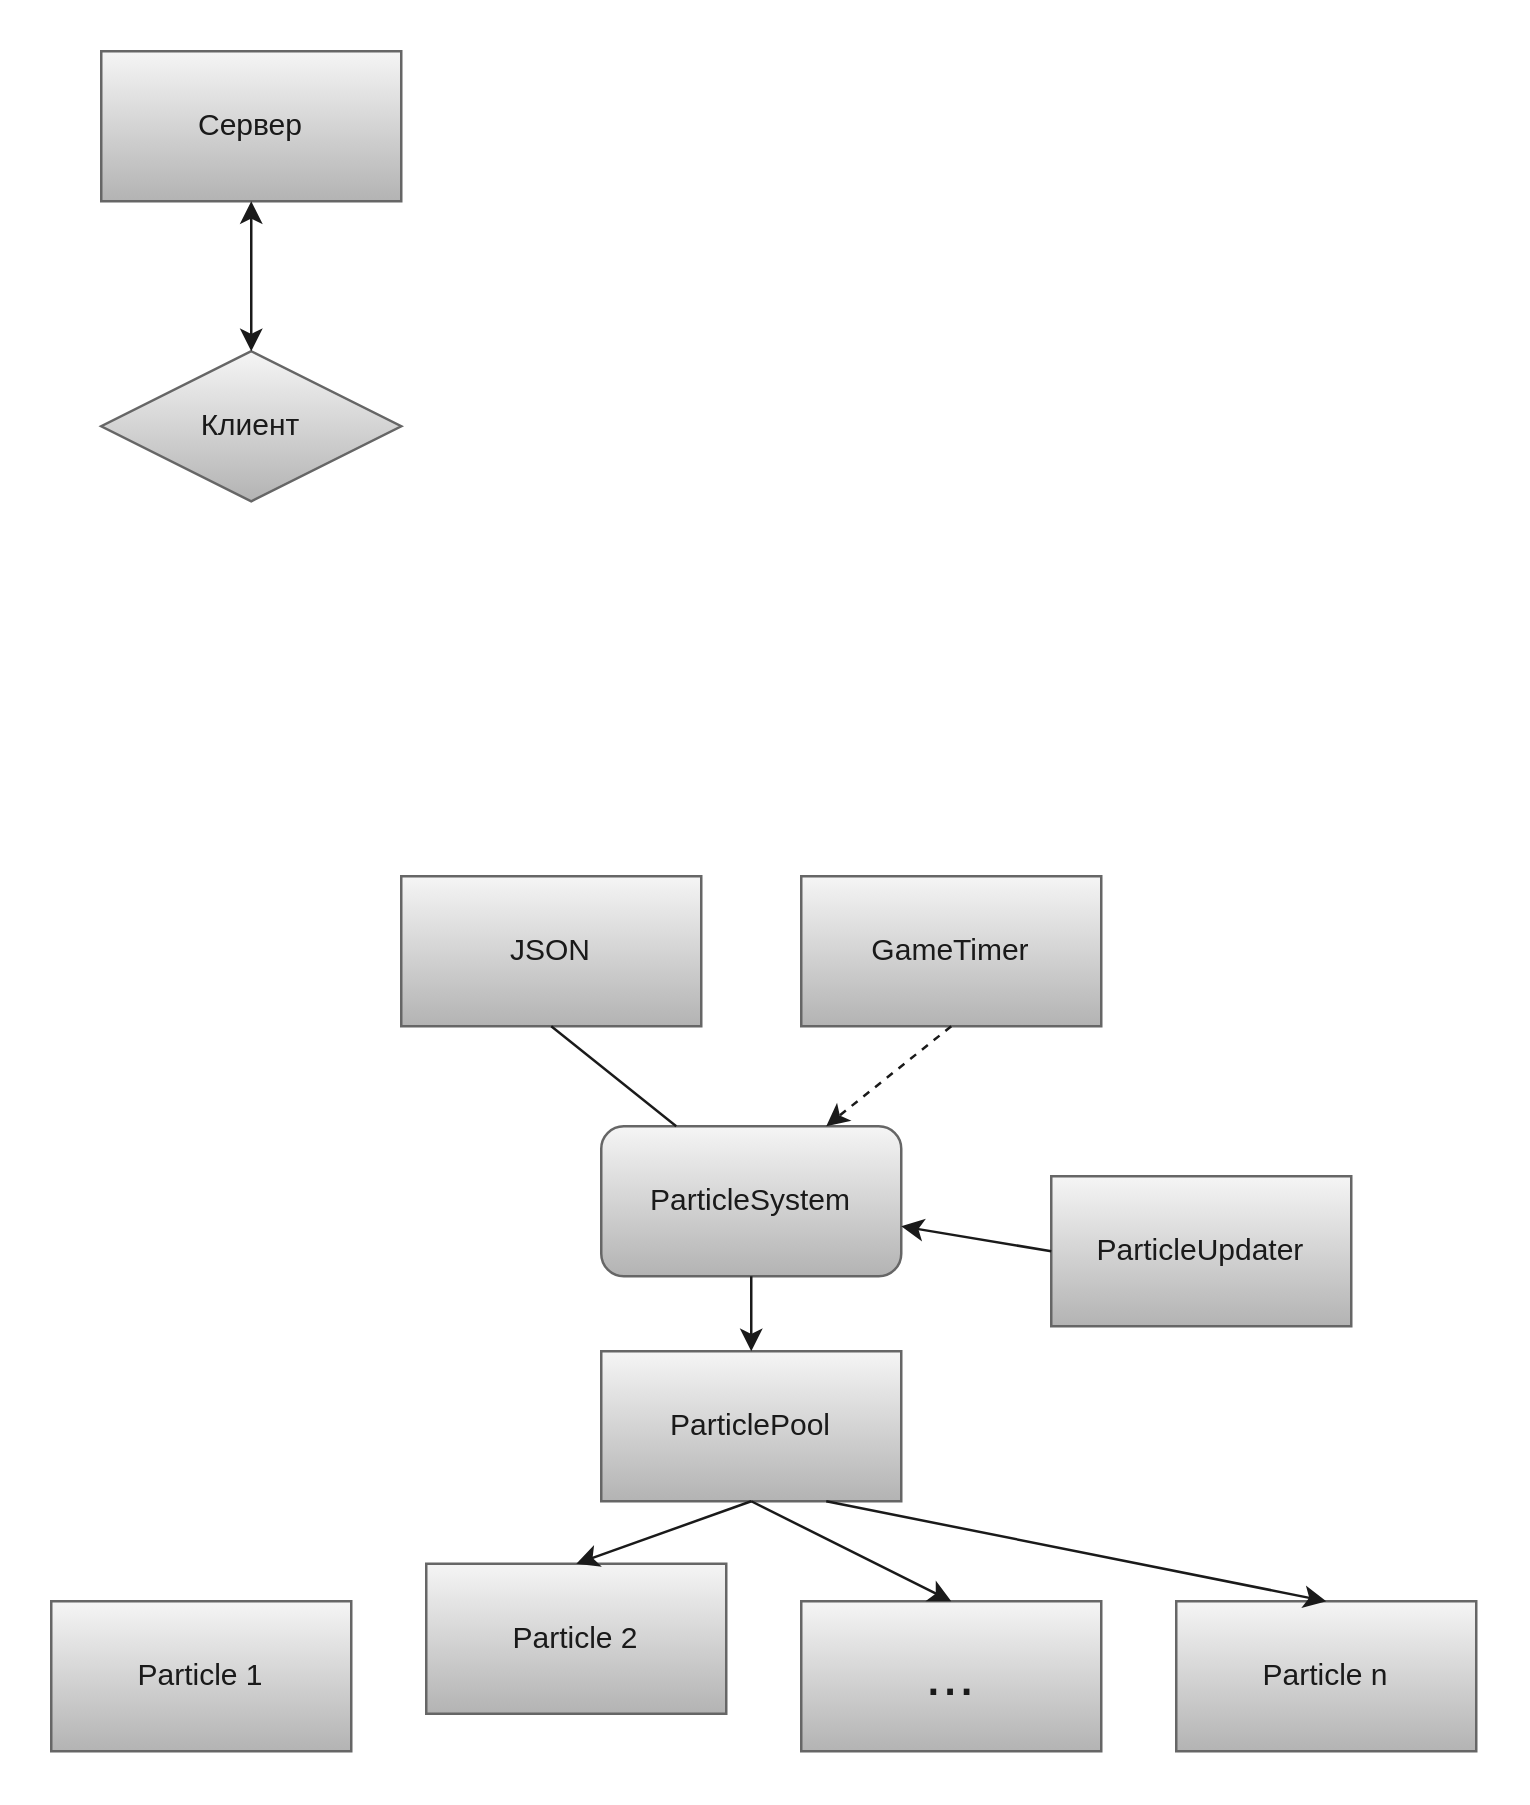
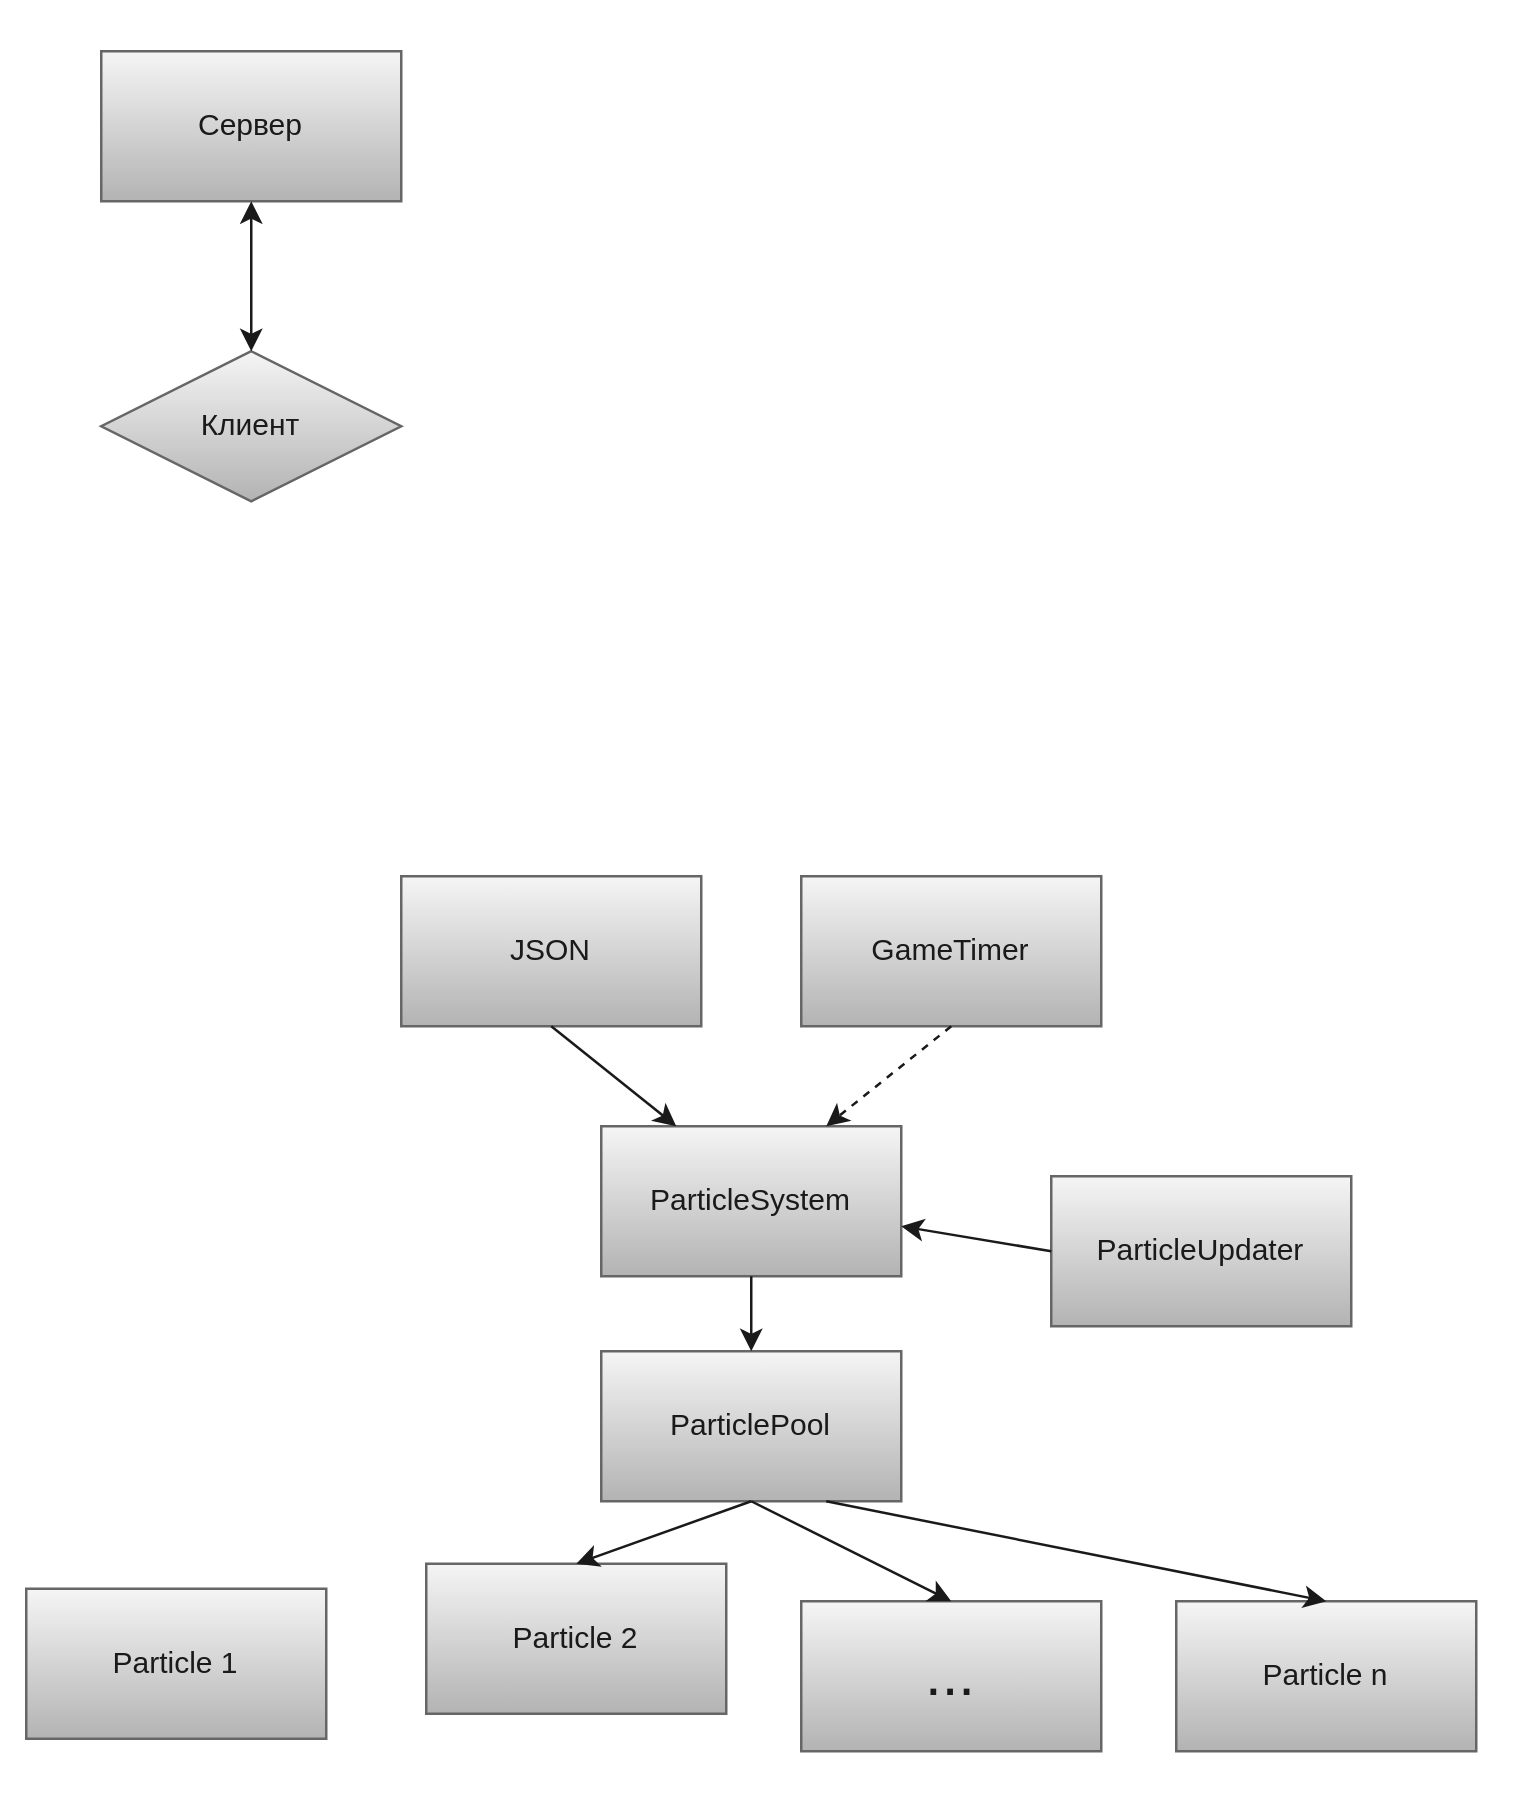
(667, 1119) -> (662, 1115)
(751, 1201) -> (751, 1201)
(201, 1676) -> (176, 1664)
